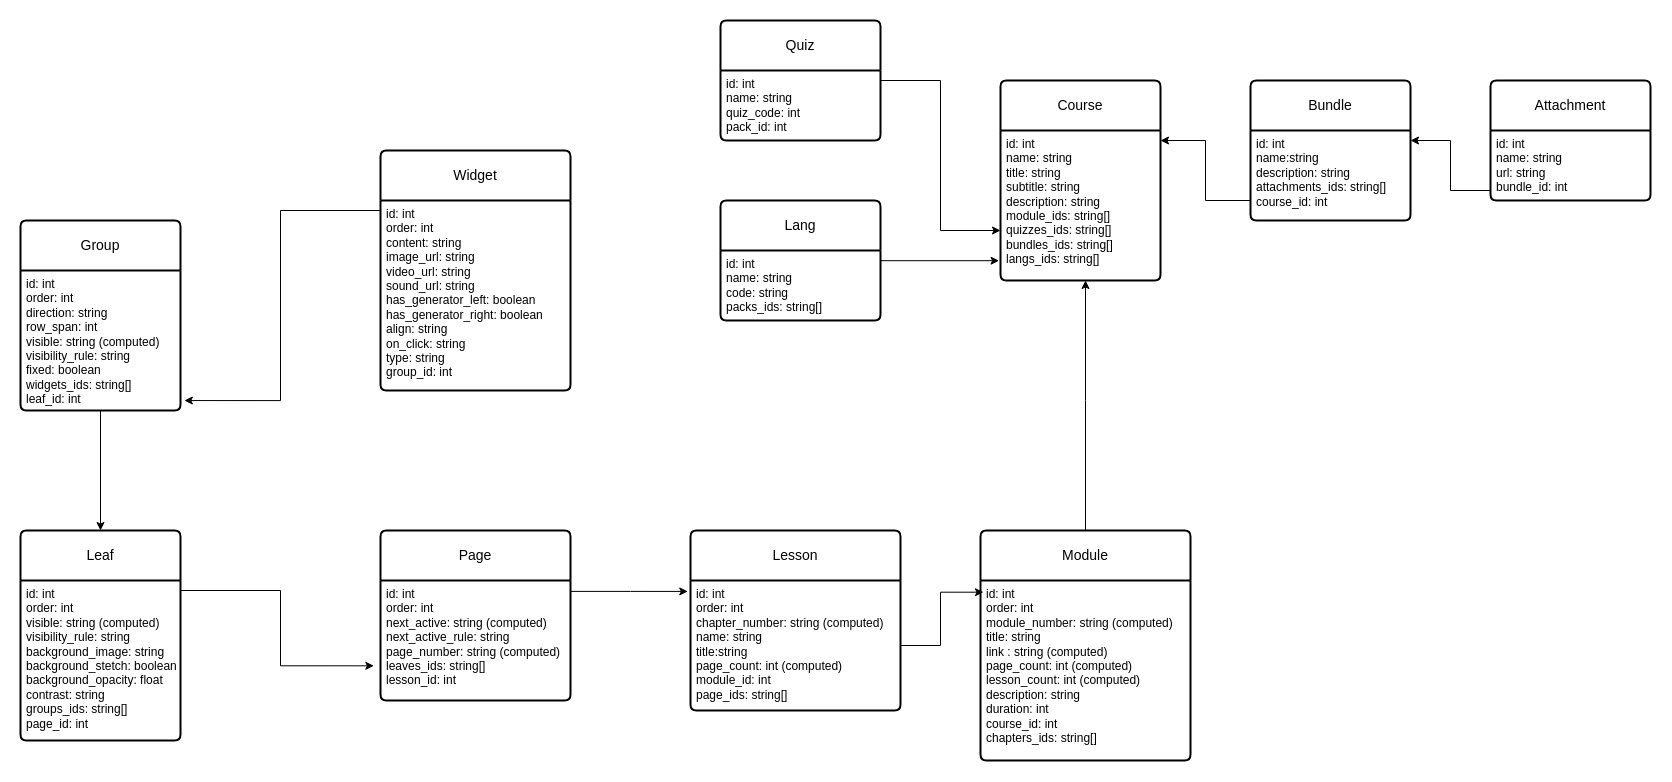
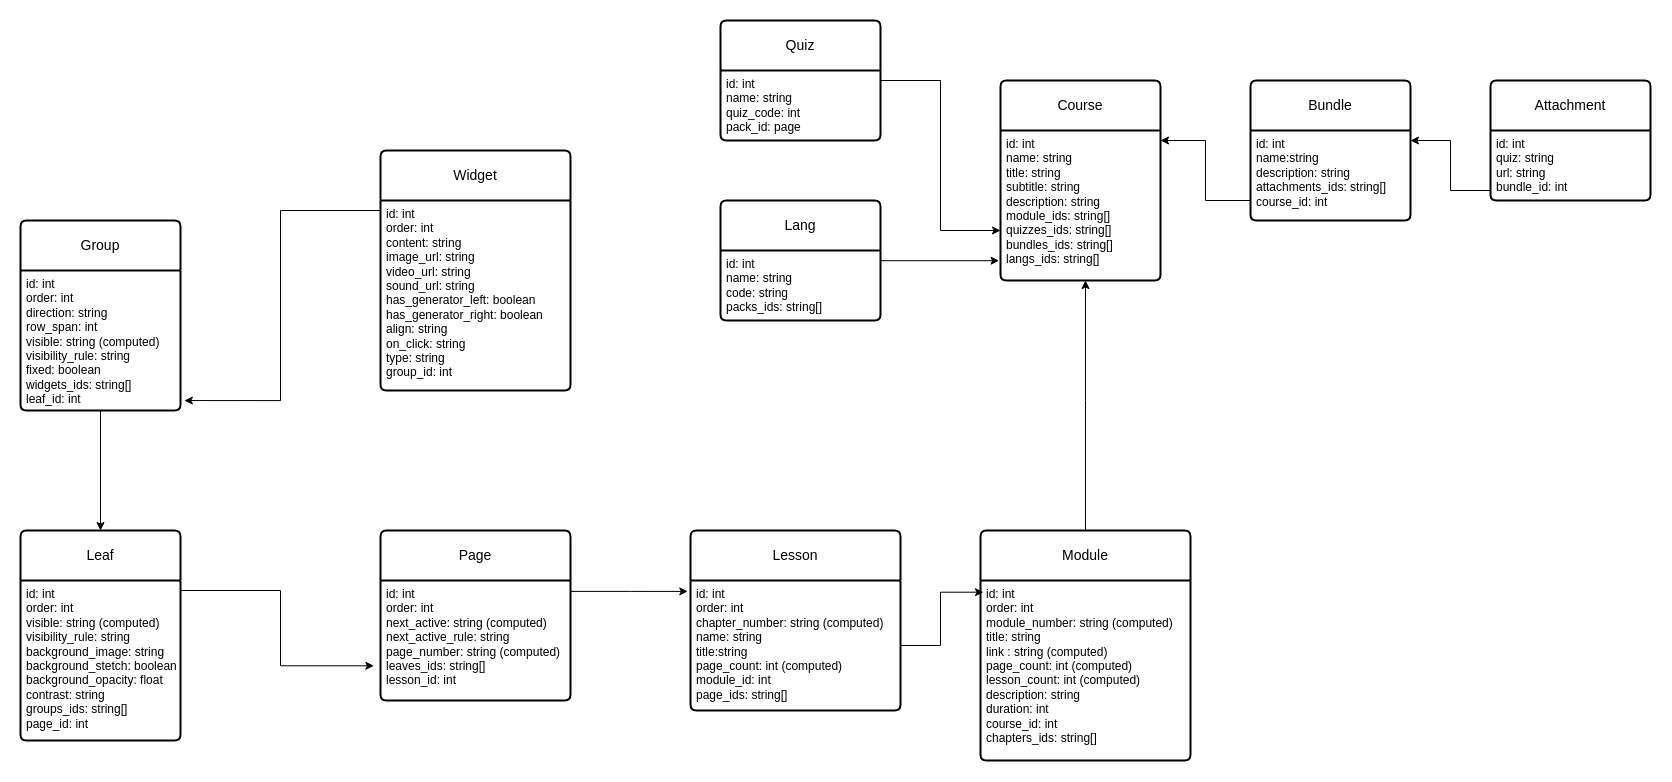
(767, 106) -> (767, 106)
(1536, 166) -> (1536, 166)
